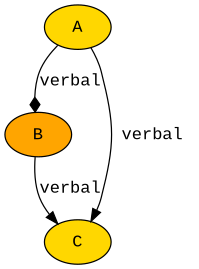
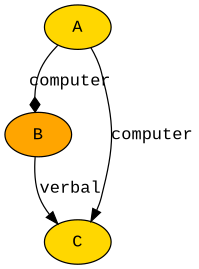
(70, 81) -> (70, 81)
(152, 135) -> (152, 135)
